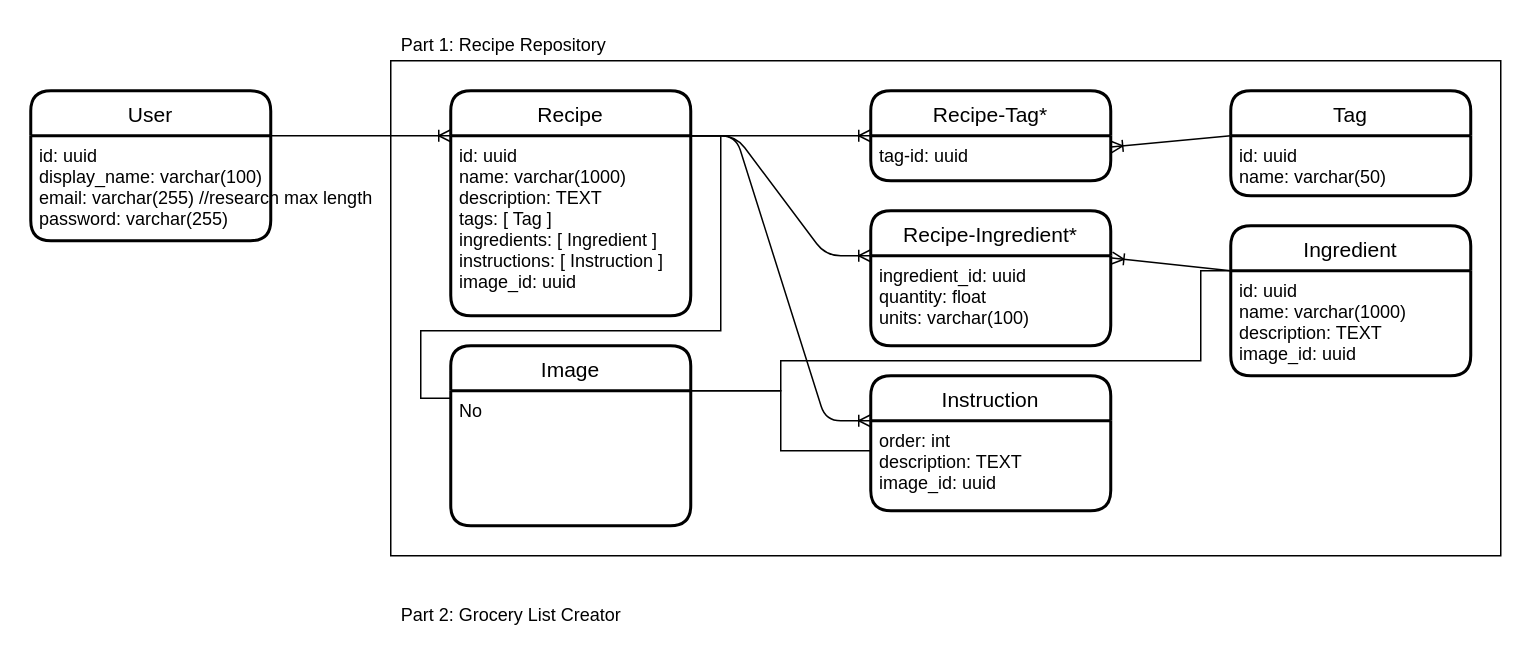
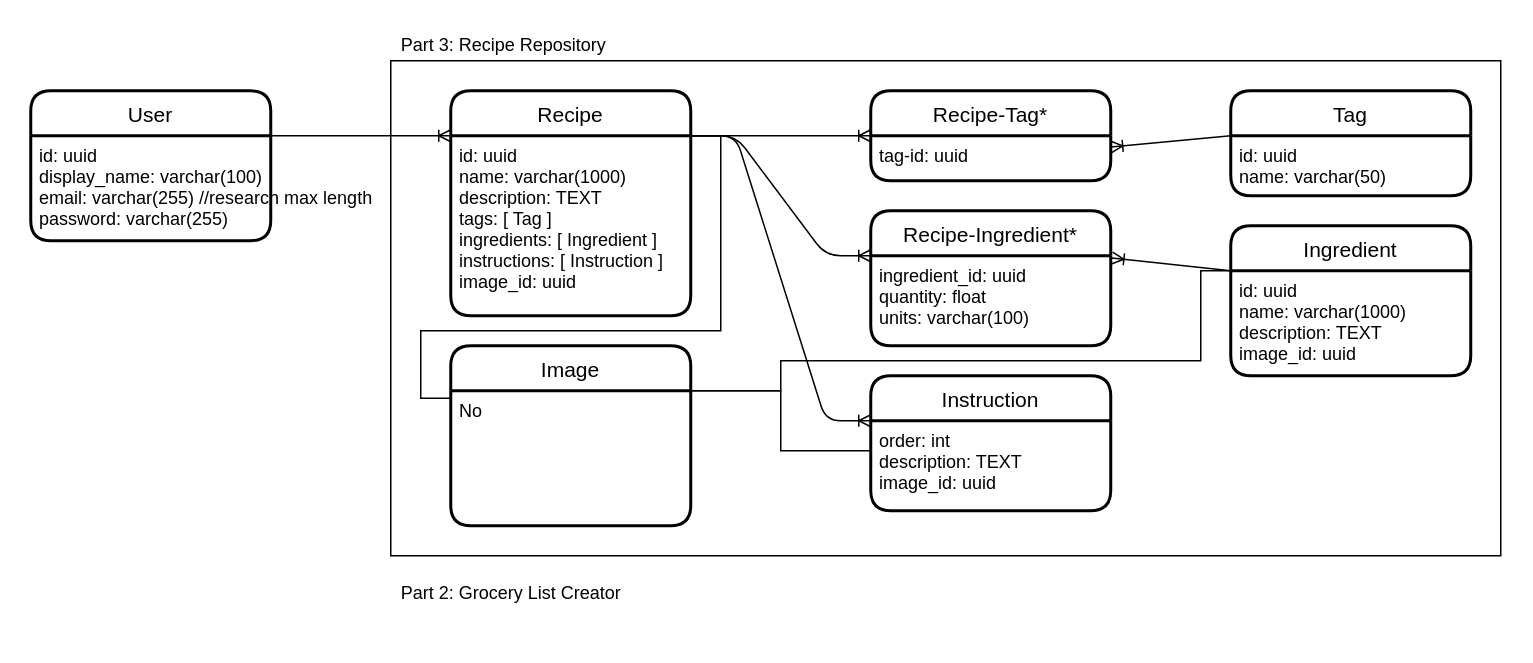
(504, 46) -> (504, 46)
(511, 616) -> (511, 593)
